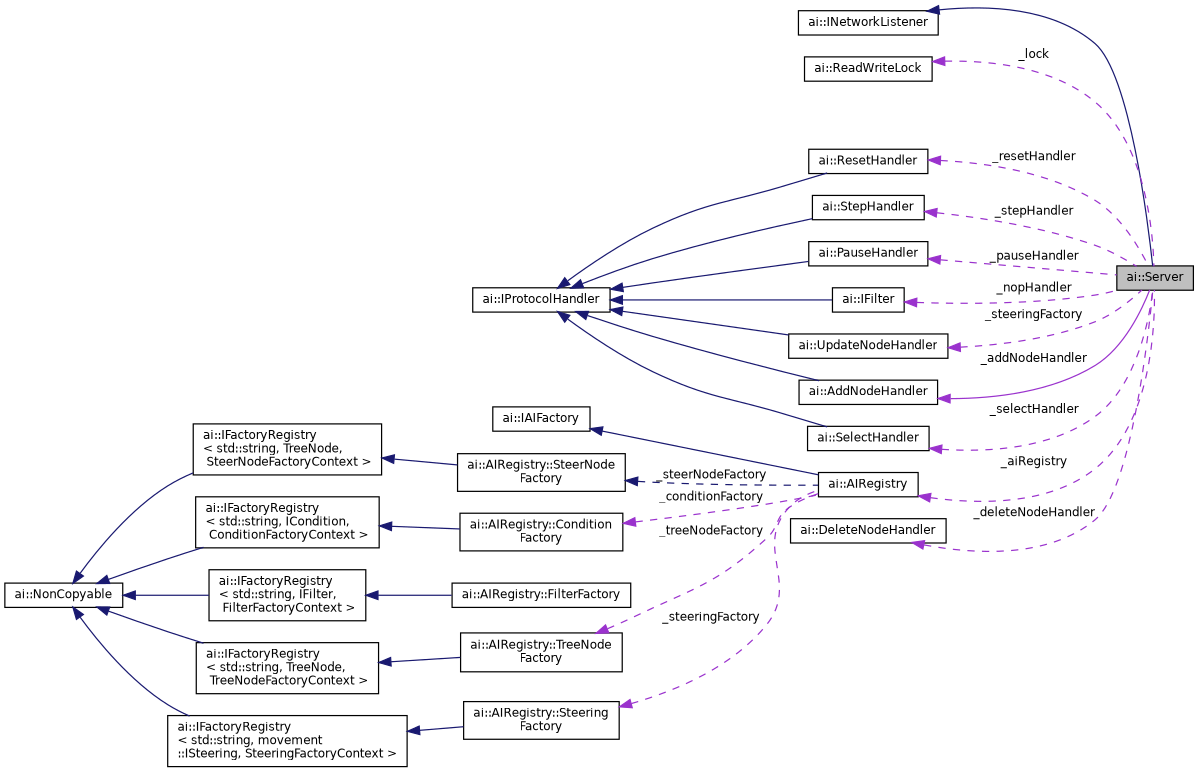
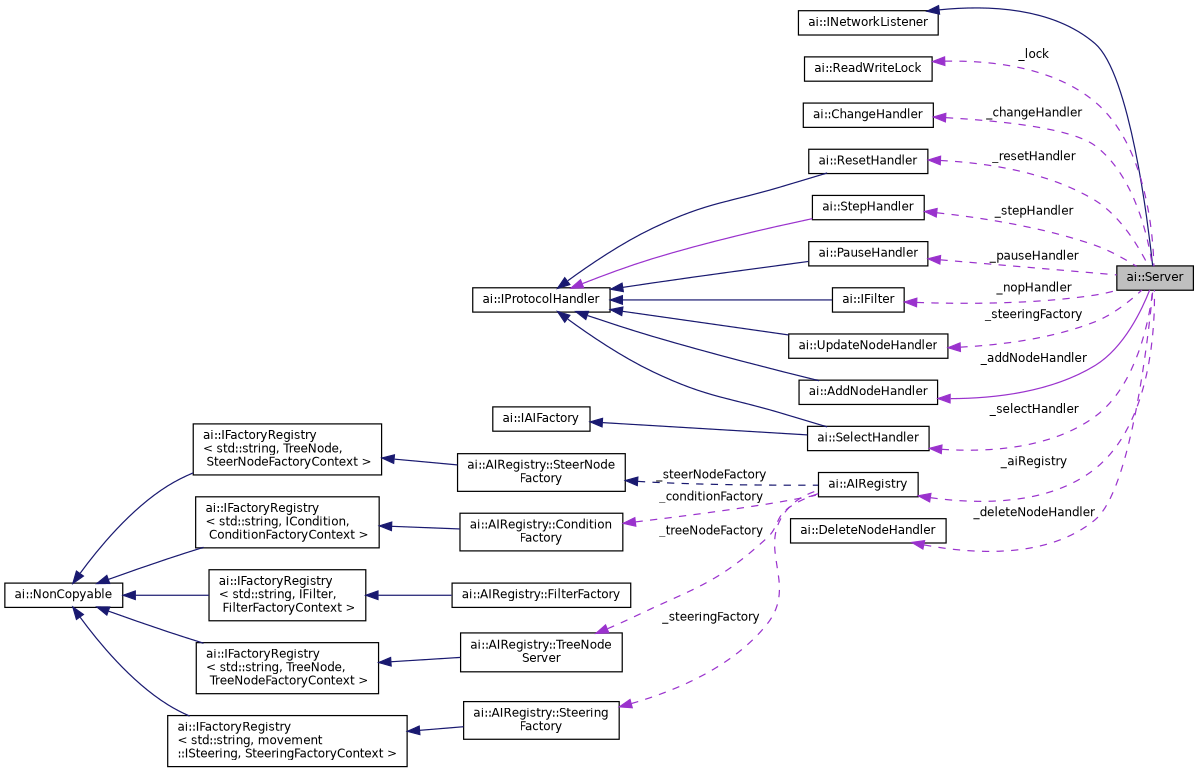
none -> (868, 115)
(696, 246) -> (696, 246)
(710, 453) -> (705, 429)
(541, 652) -> (541, 652)
